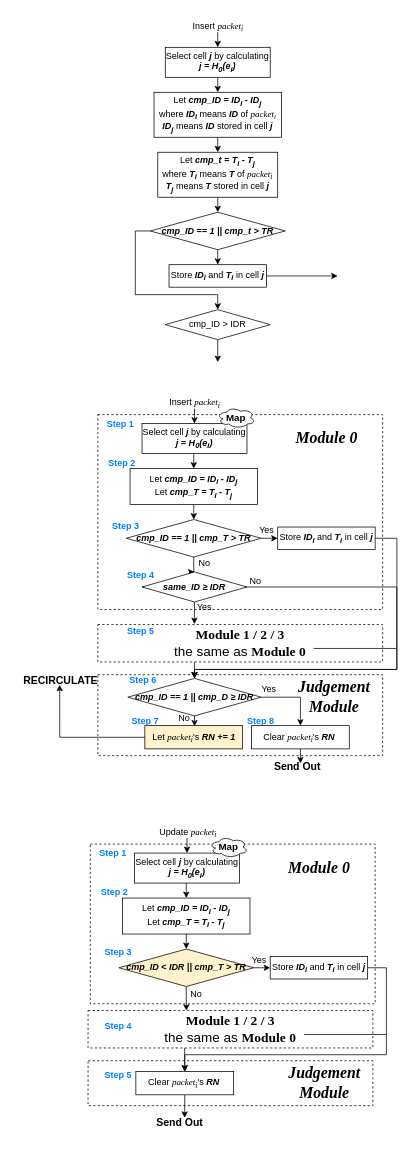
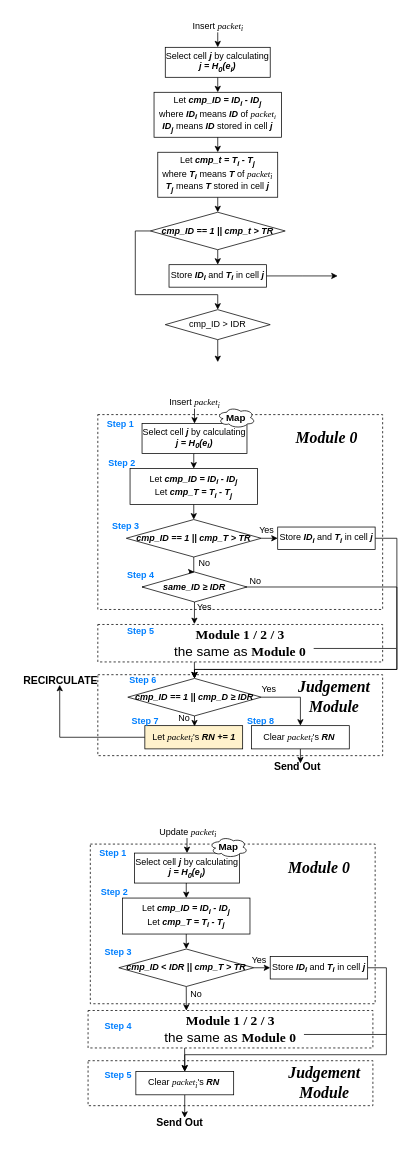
(186, 968) -> (186, 968)
